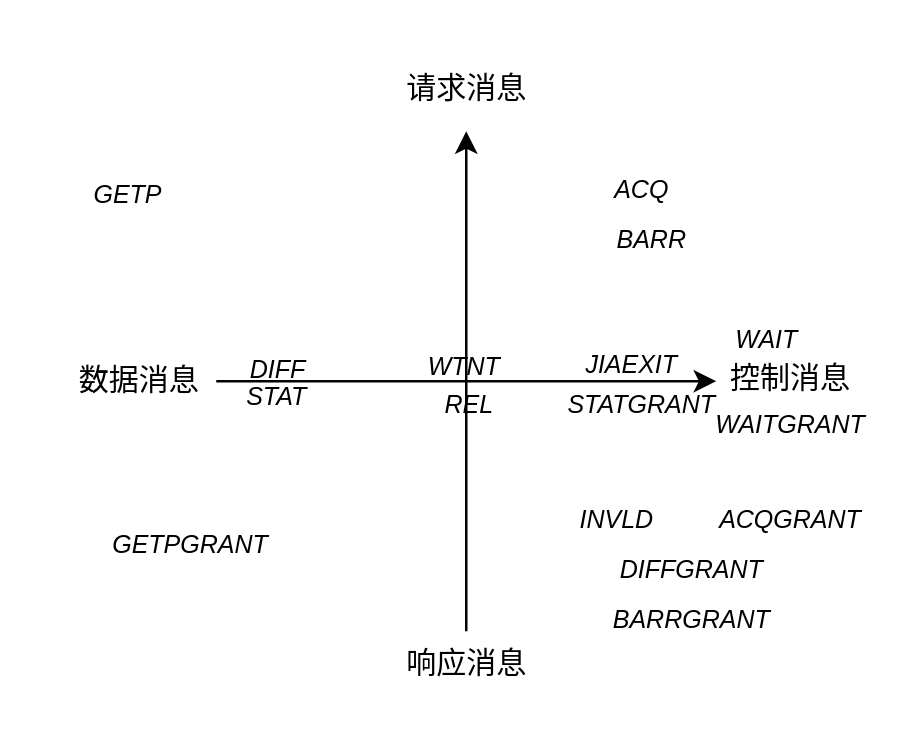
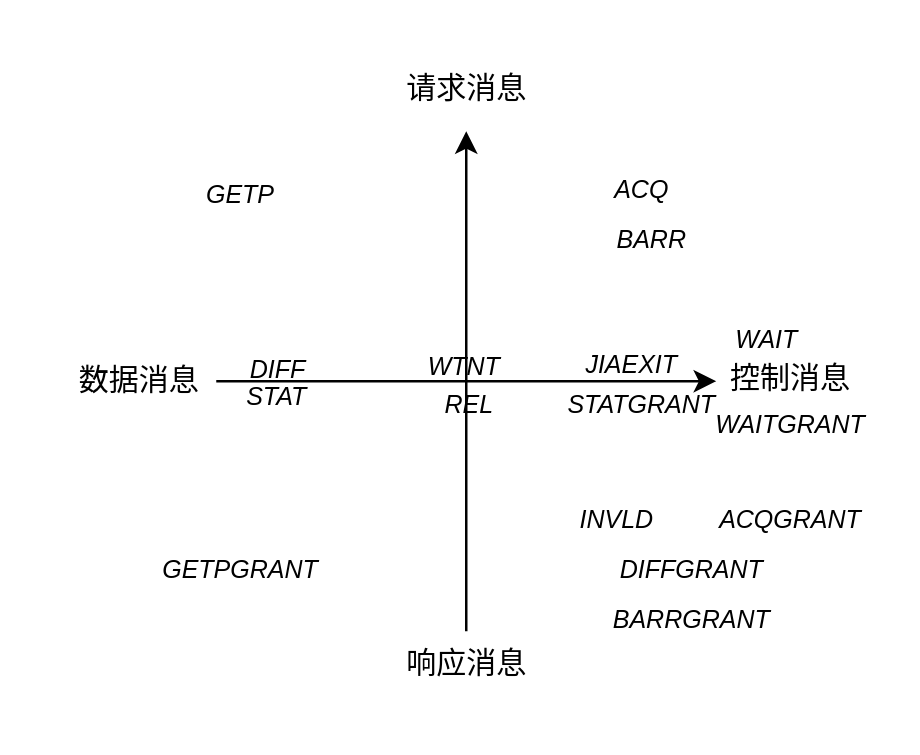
(129, 194) -> (241, 194)
(191, 544) -> (241, 569)
